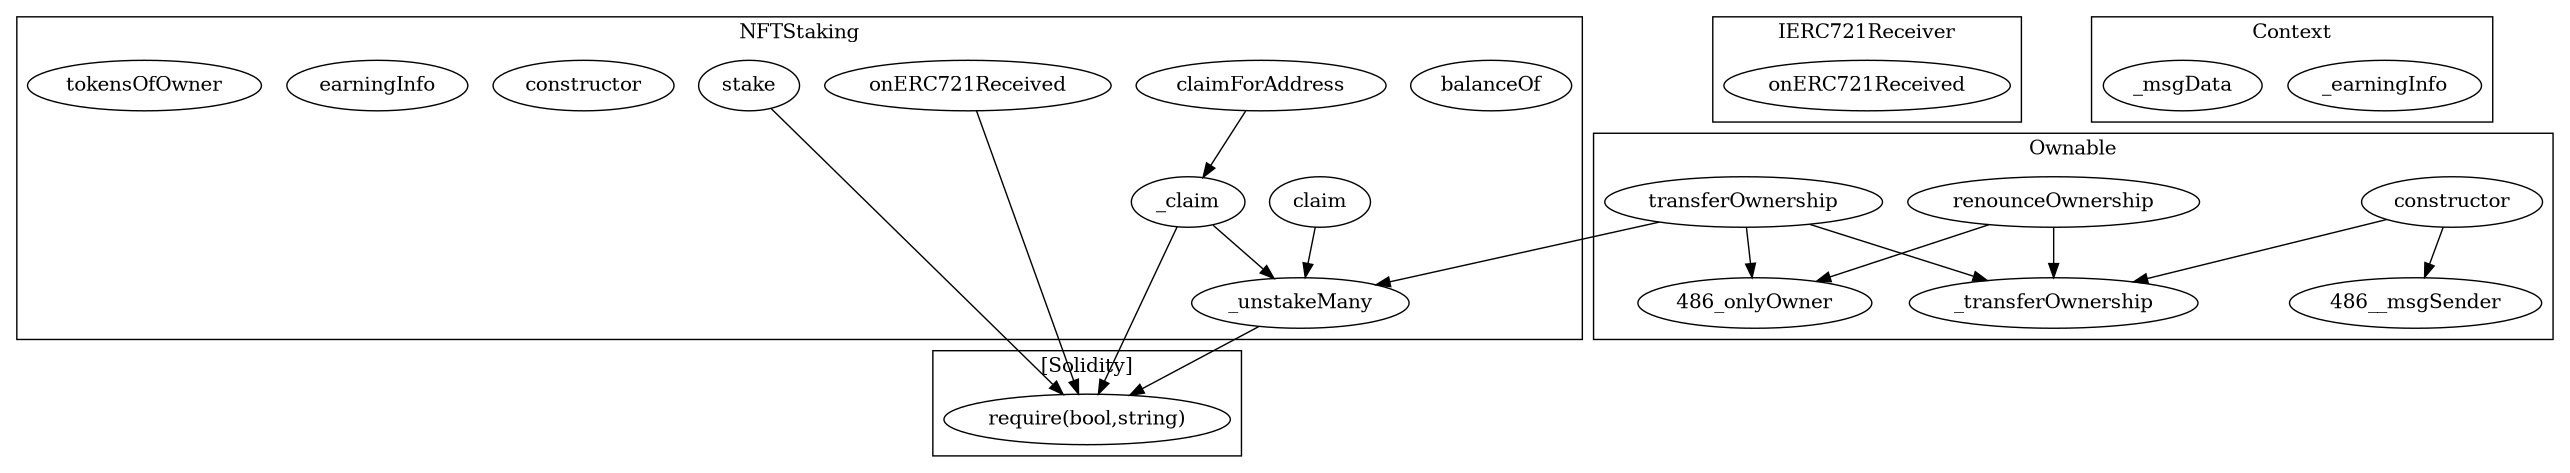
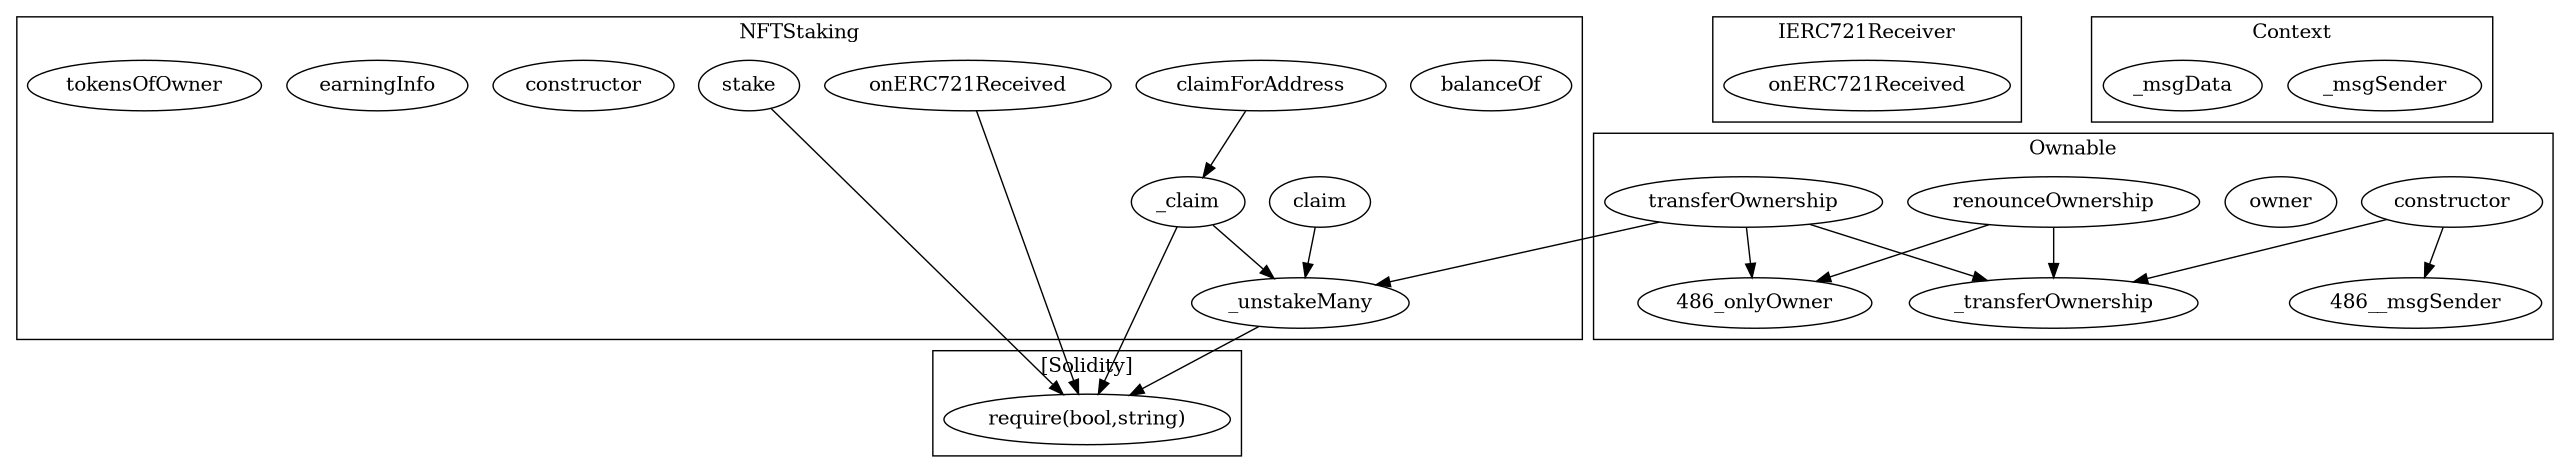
(2385, 86) -> (2385, 86)
none -> (2281, 202)
